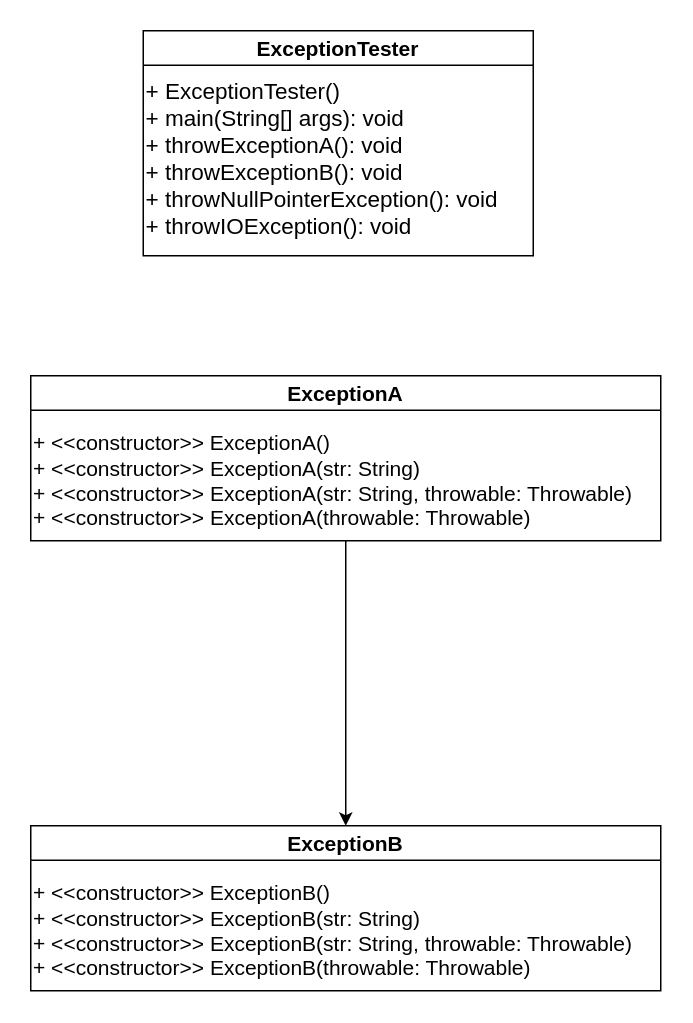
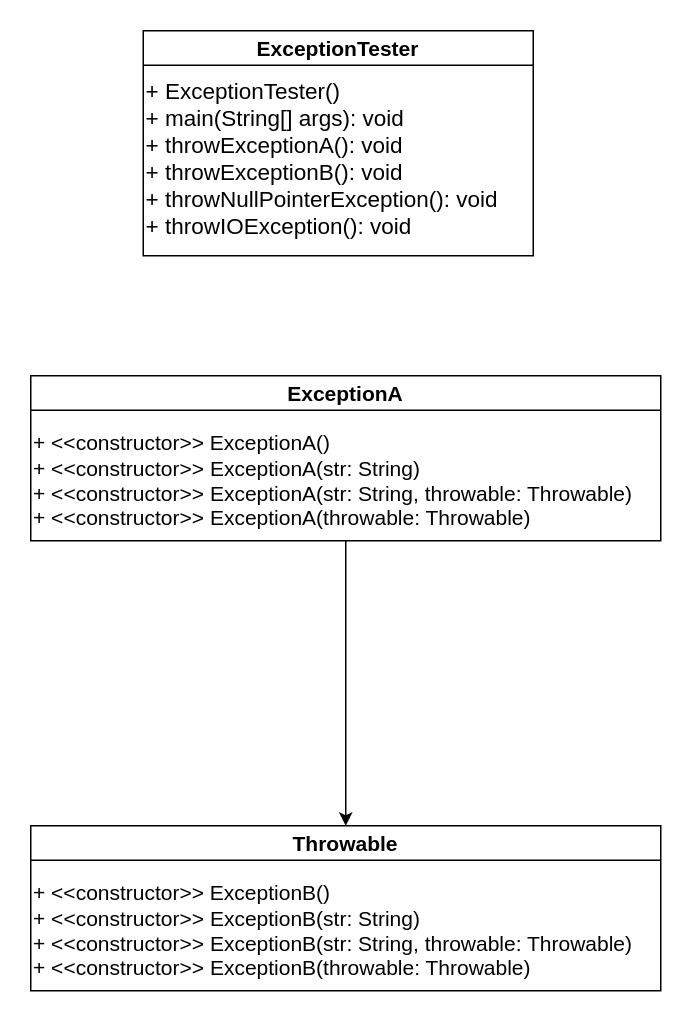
(345, 844) -> (345, 844)
